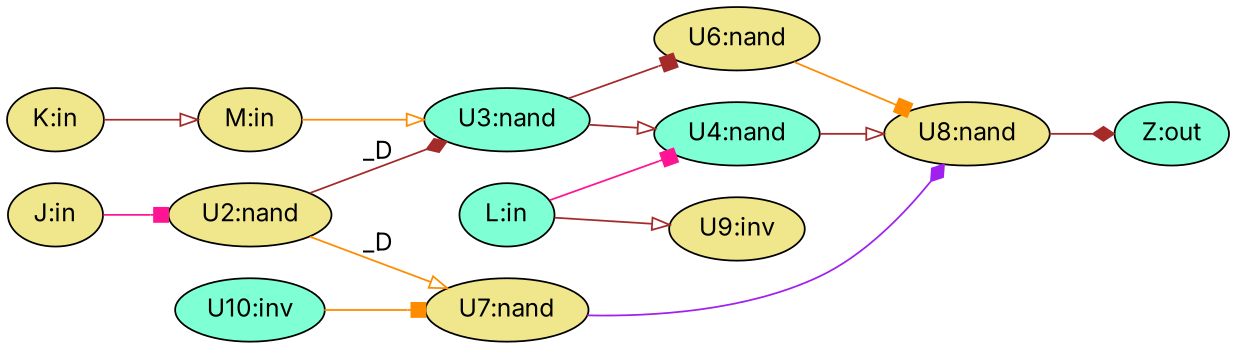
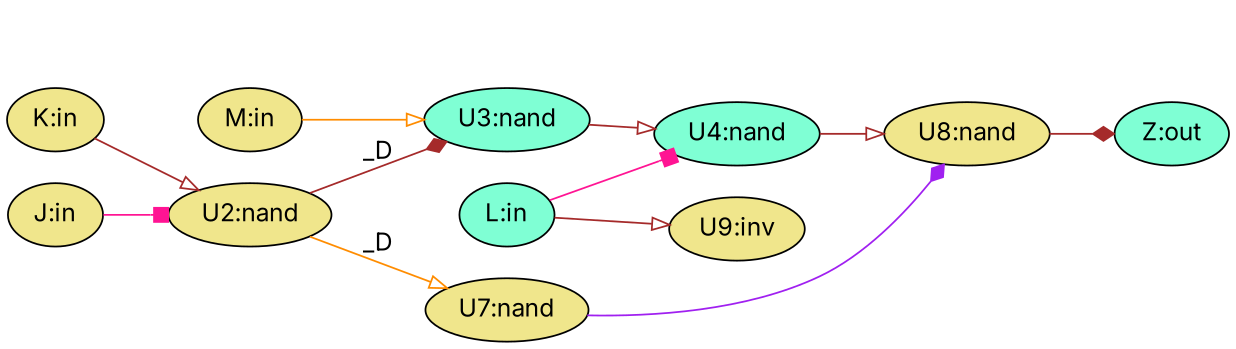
(737, 39) -> none
(142, 120) -> (139, 160)
(250, 310) -> none
